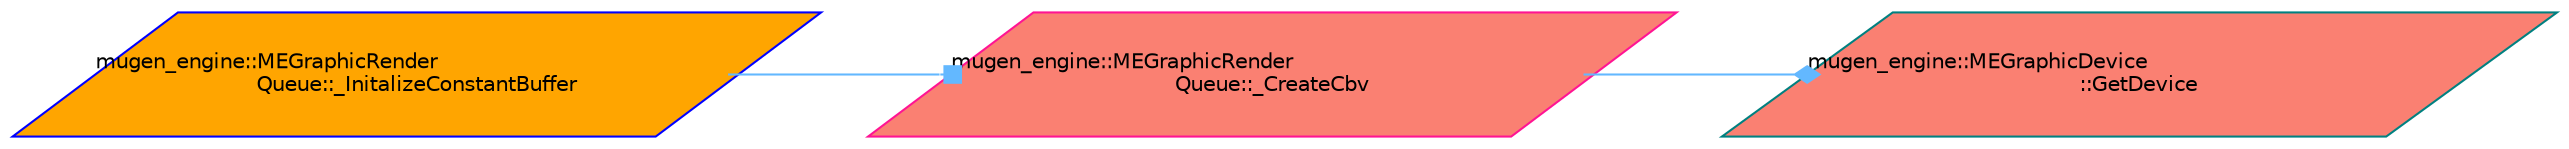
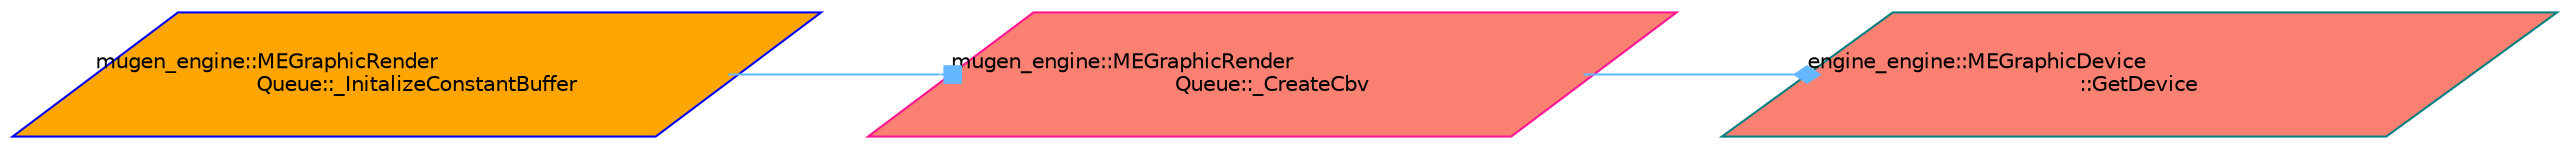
(2139, 74) -> (2139, 74)
